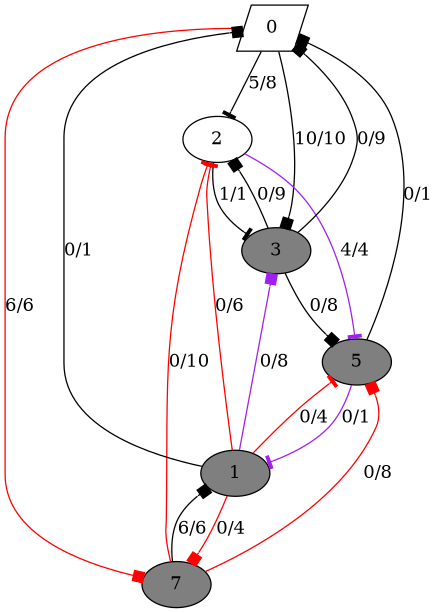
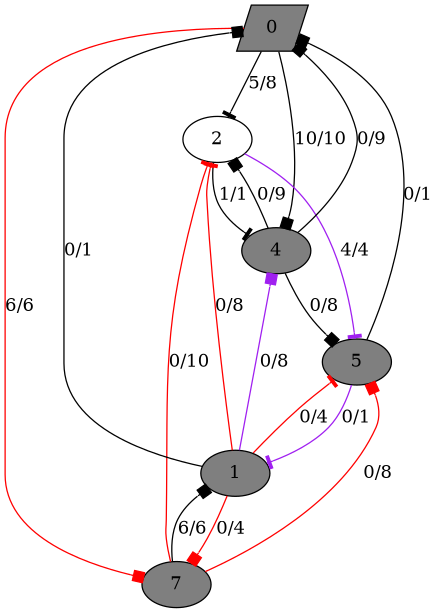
(272, 28) -> (272, 28)
(276, 251) -> (276, 251)
(230, 306) -> (230, 306)
